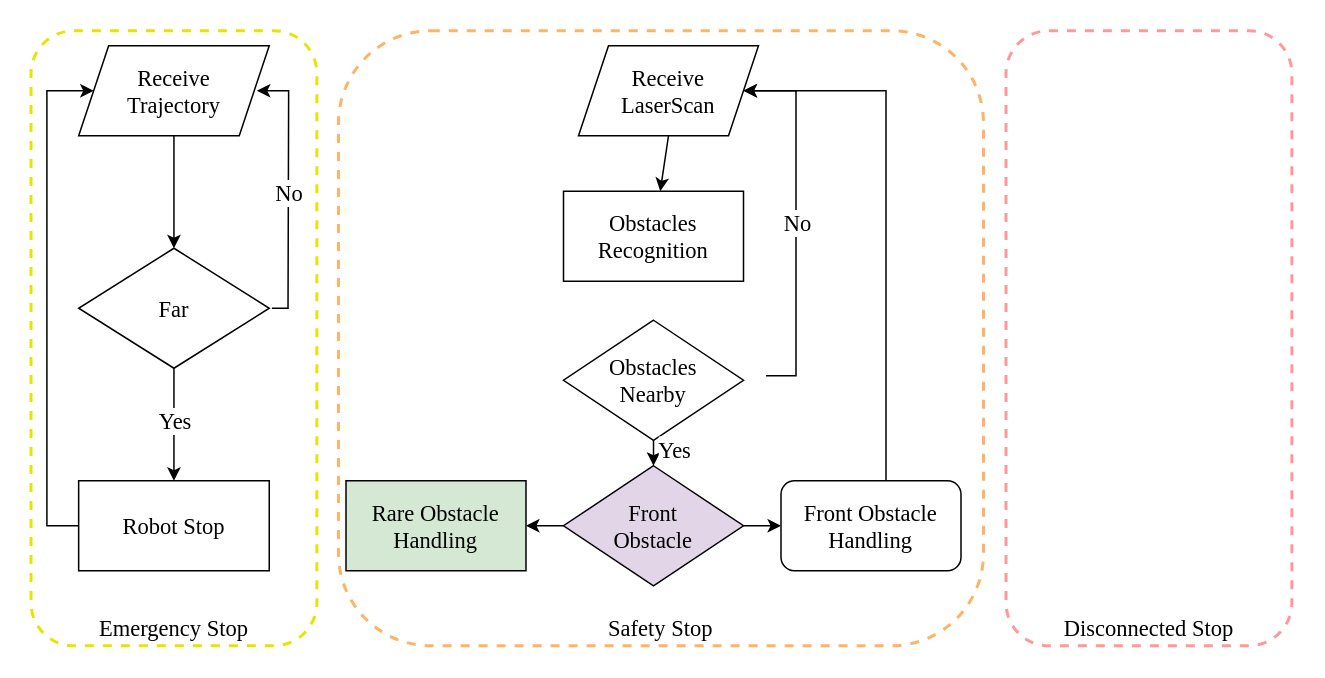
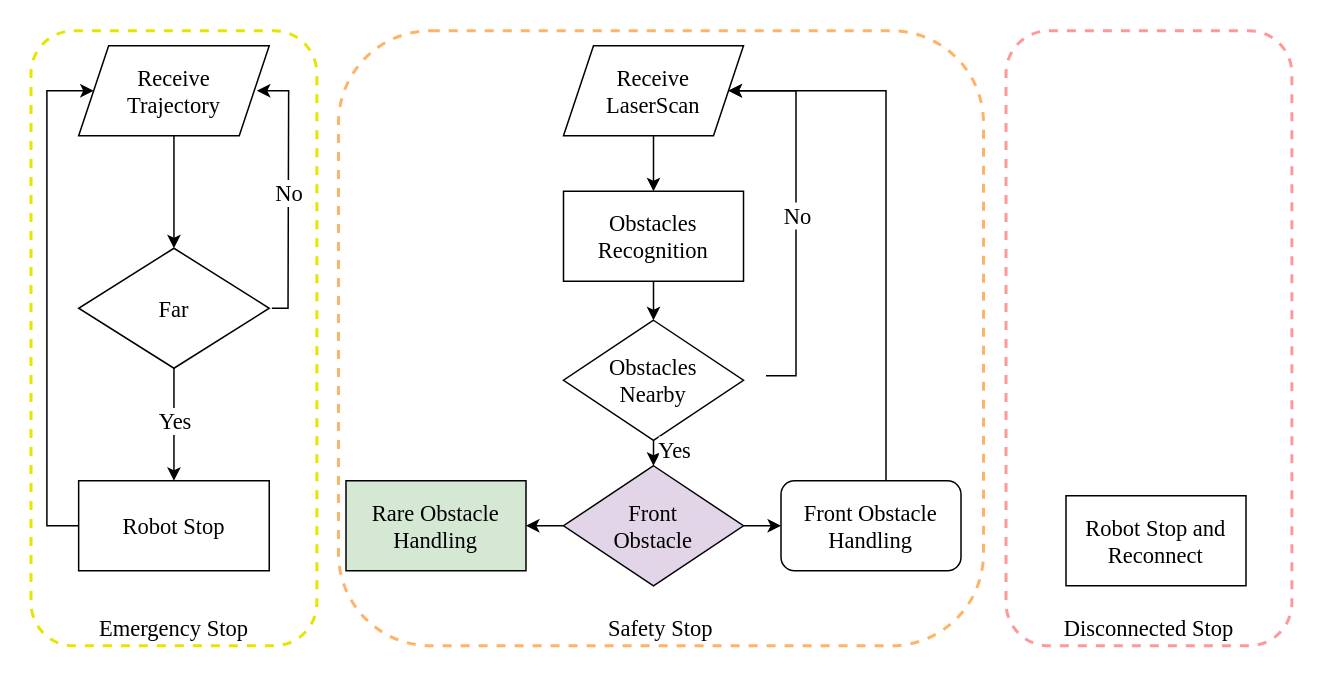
(668, 91) -> (653, 91)
none -> (653, 306)
none -> (1156, 541)
